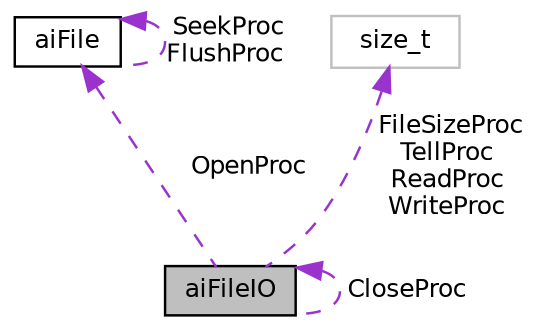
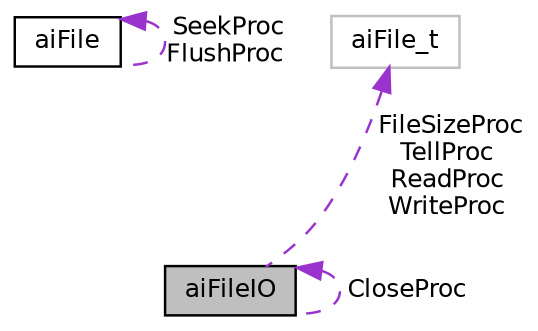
(395, 42) -> (395, 42)
(156, 177) -> none
